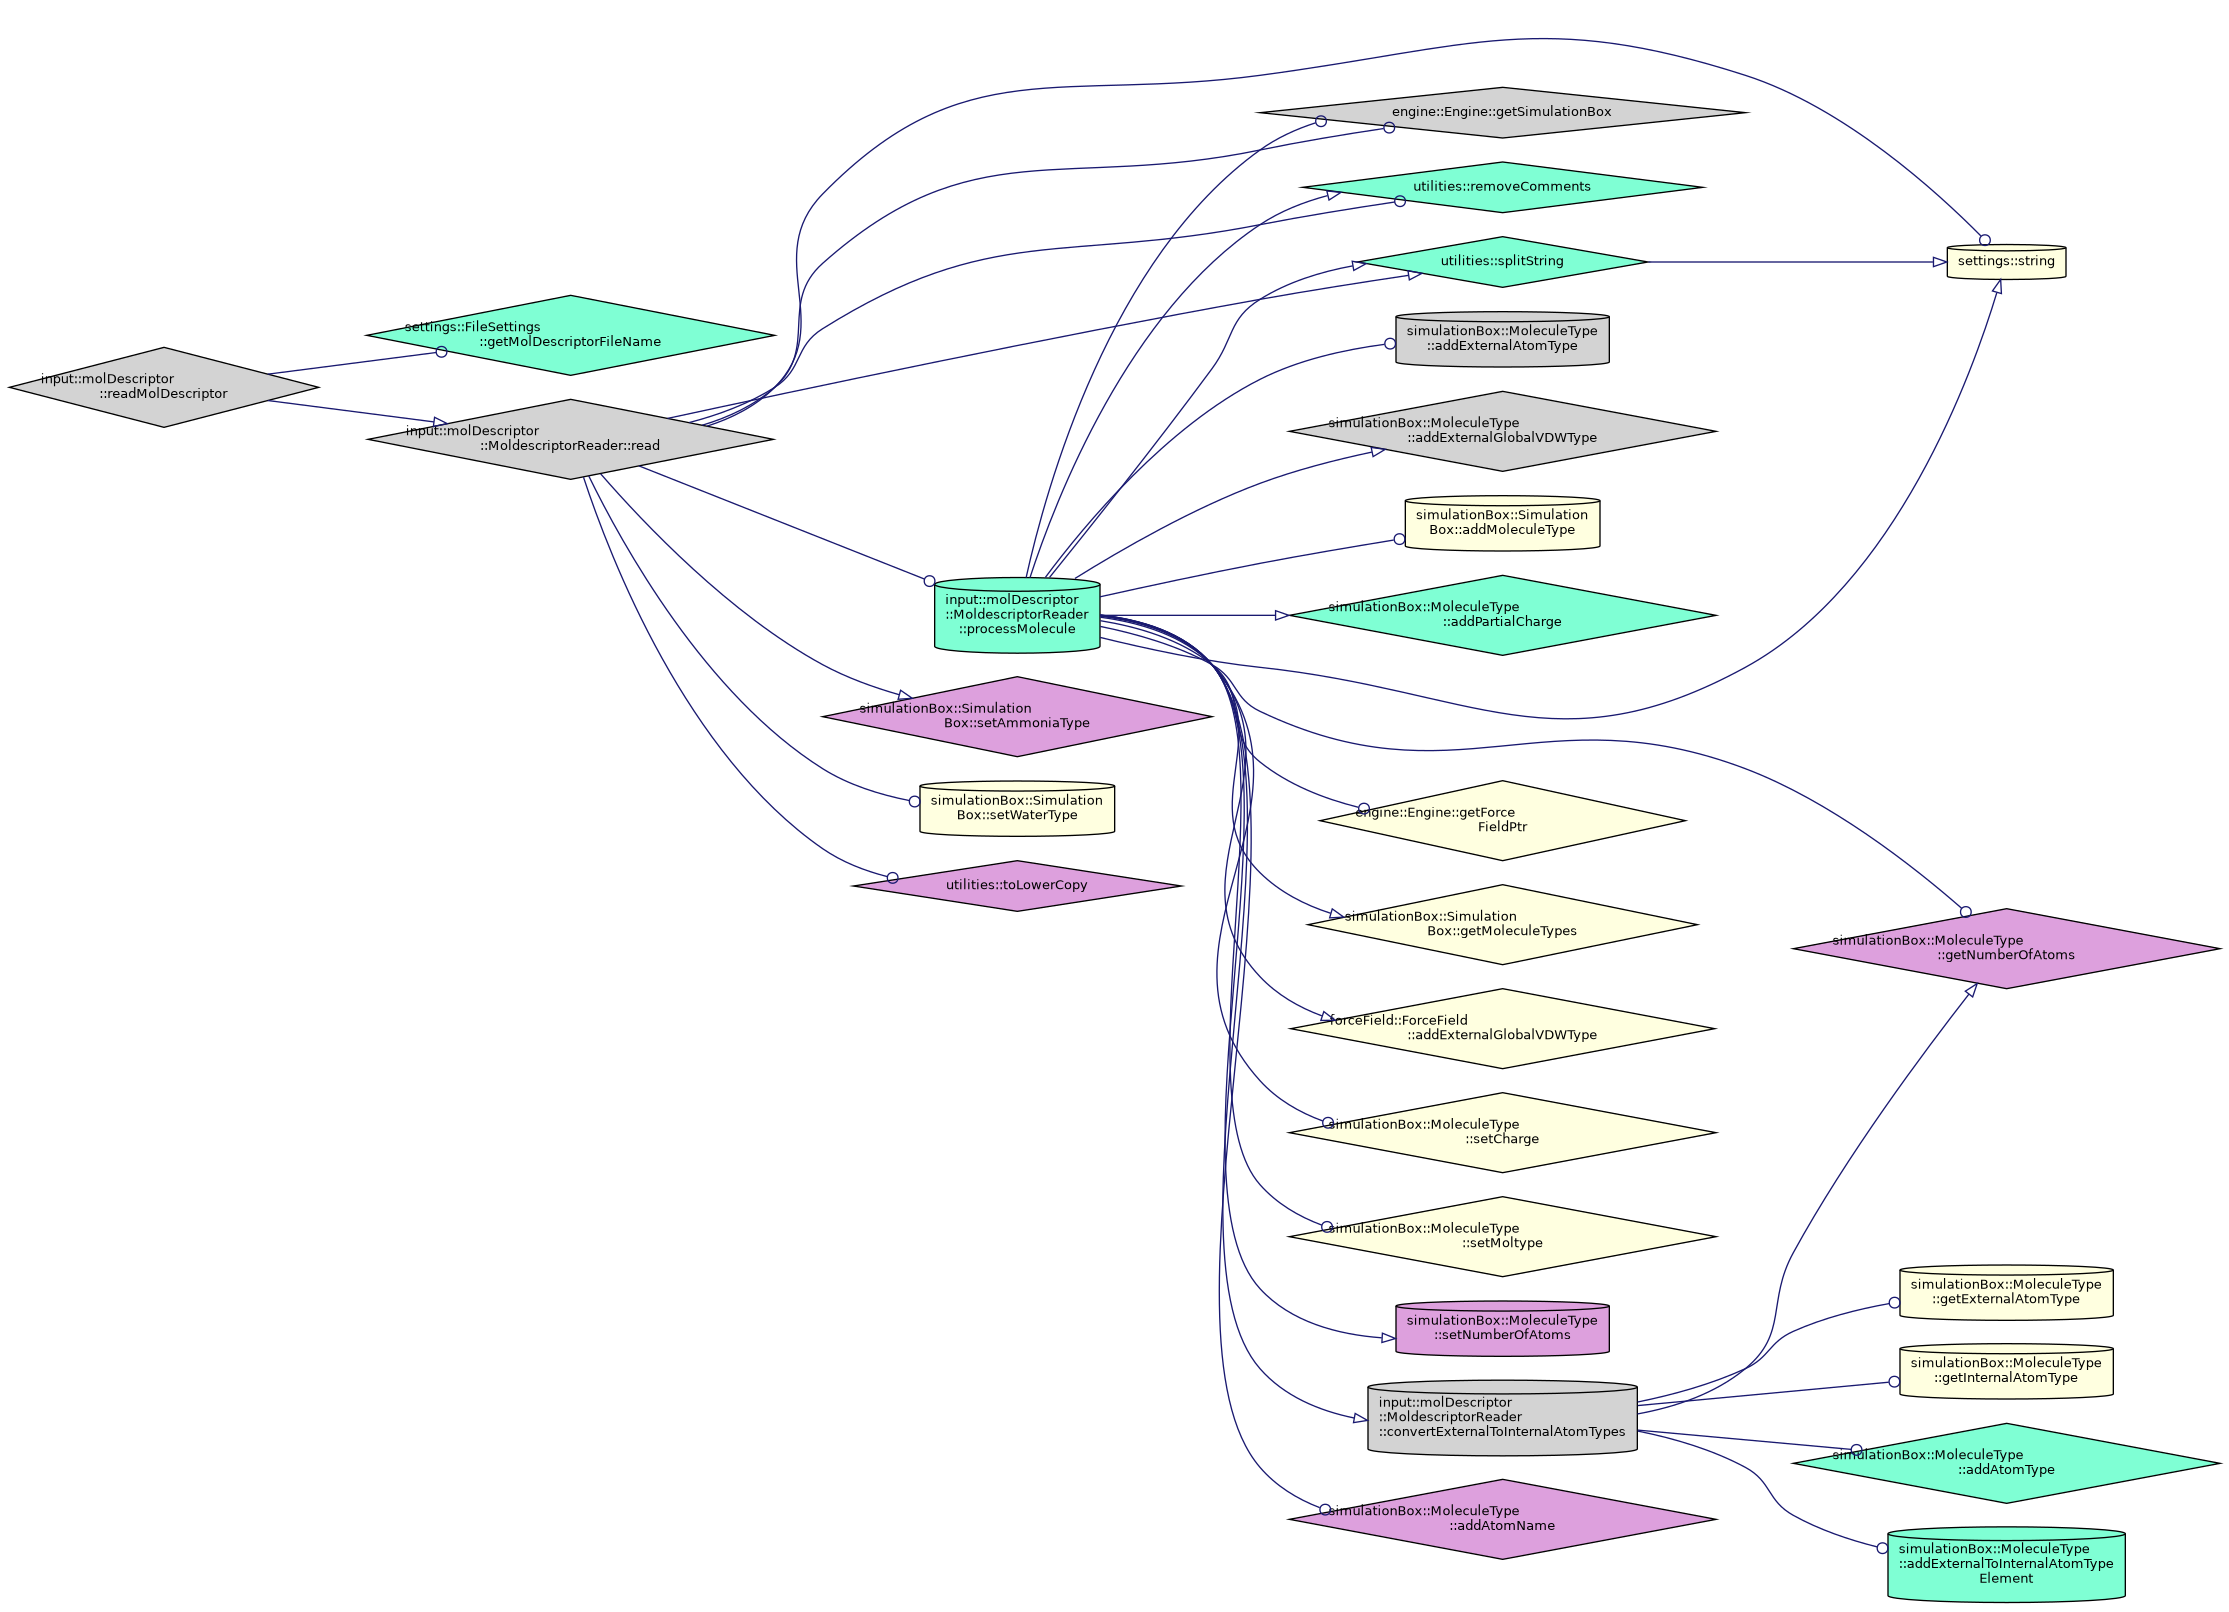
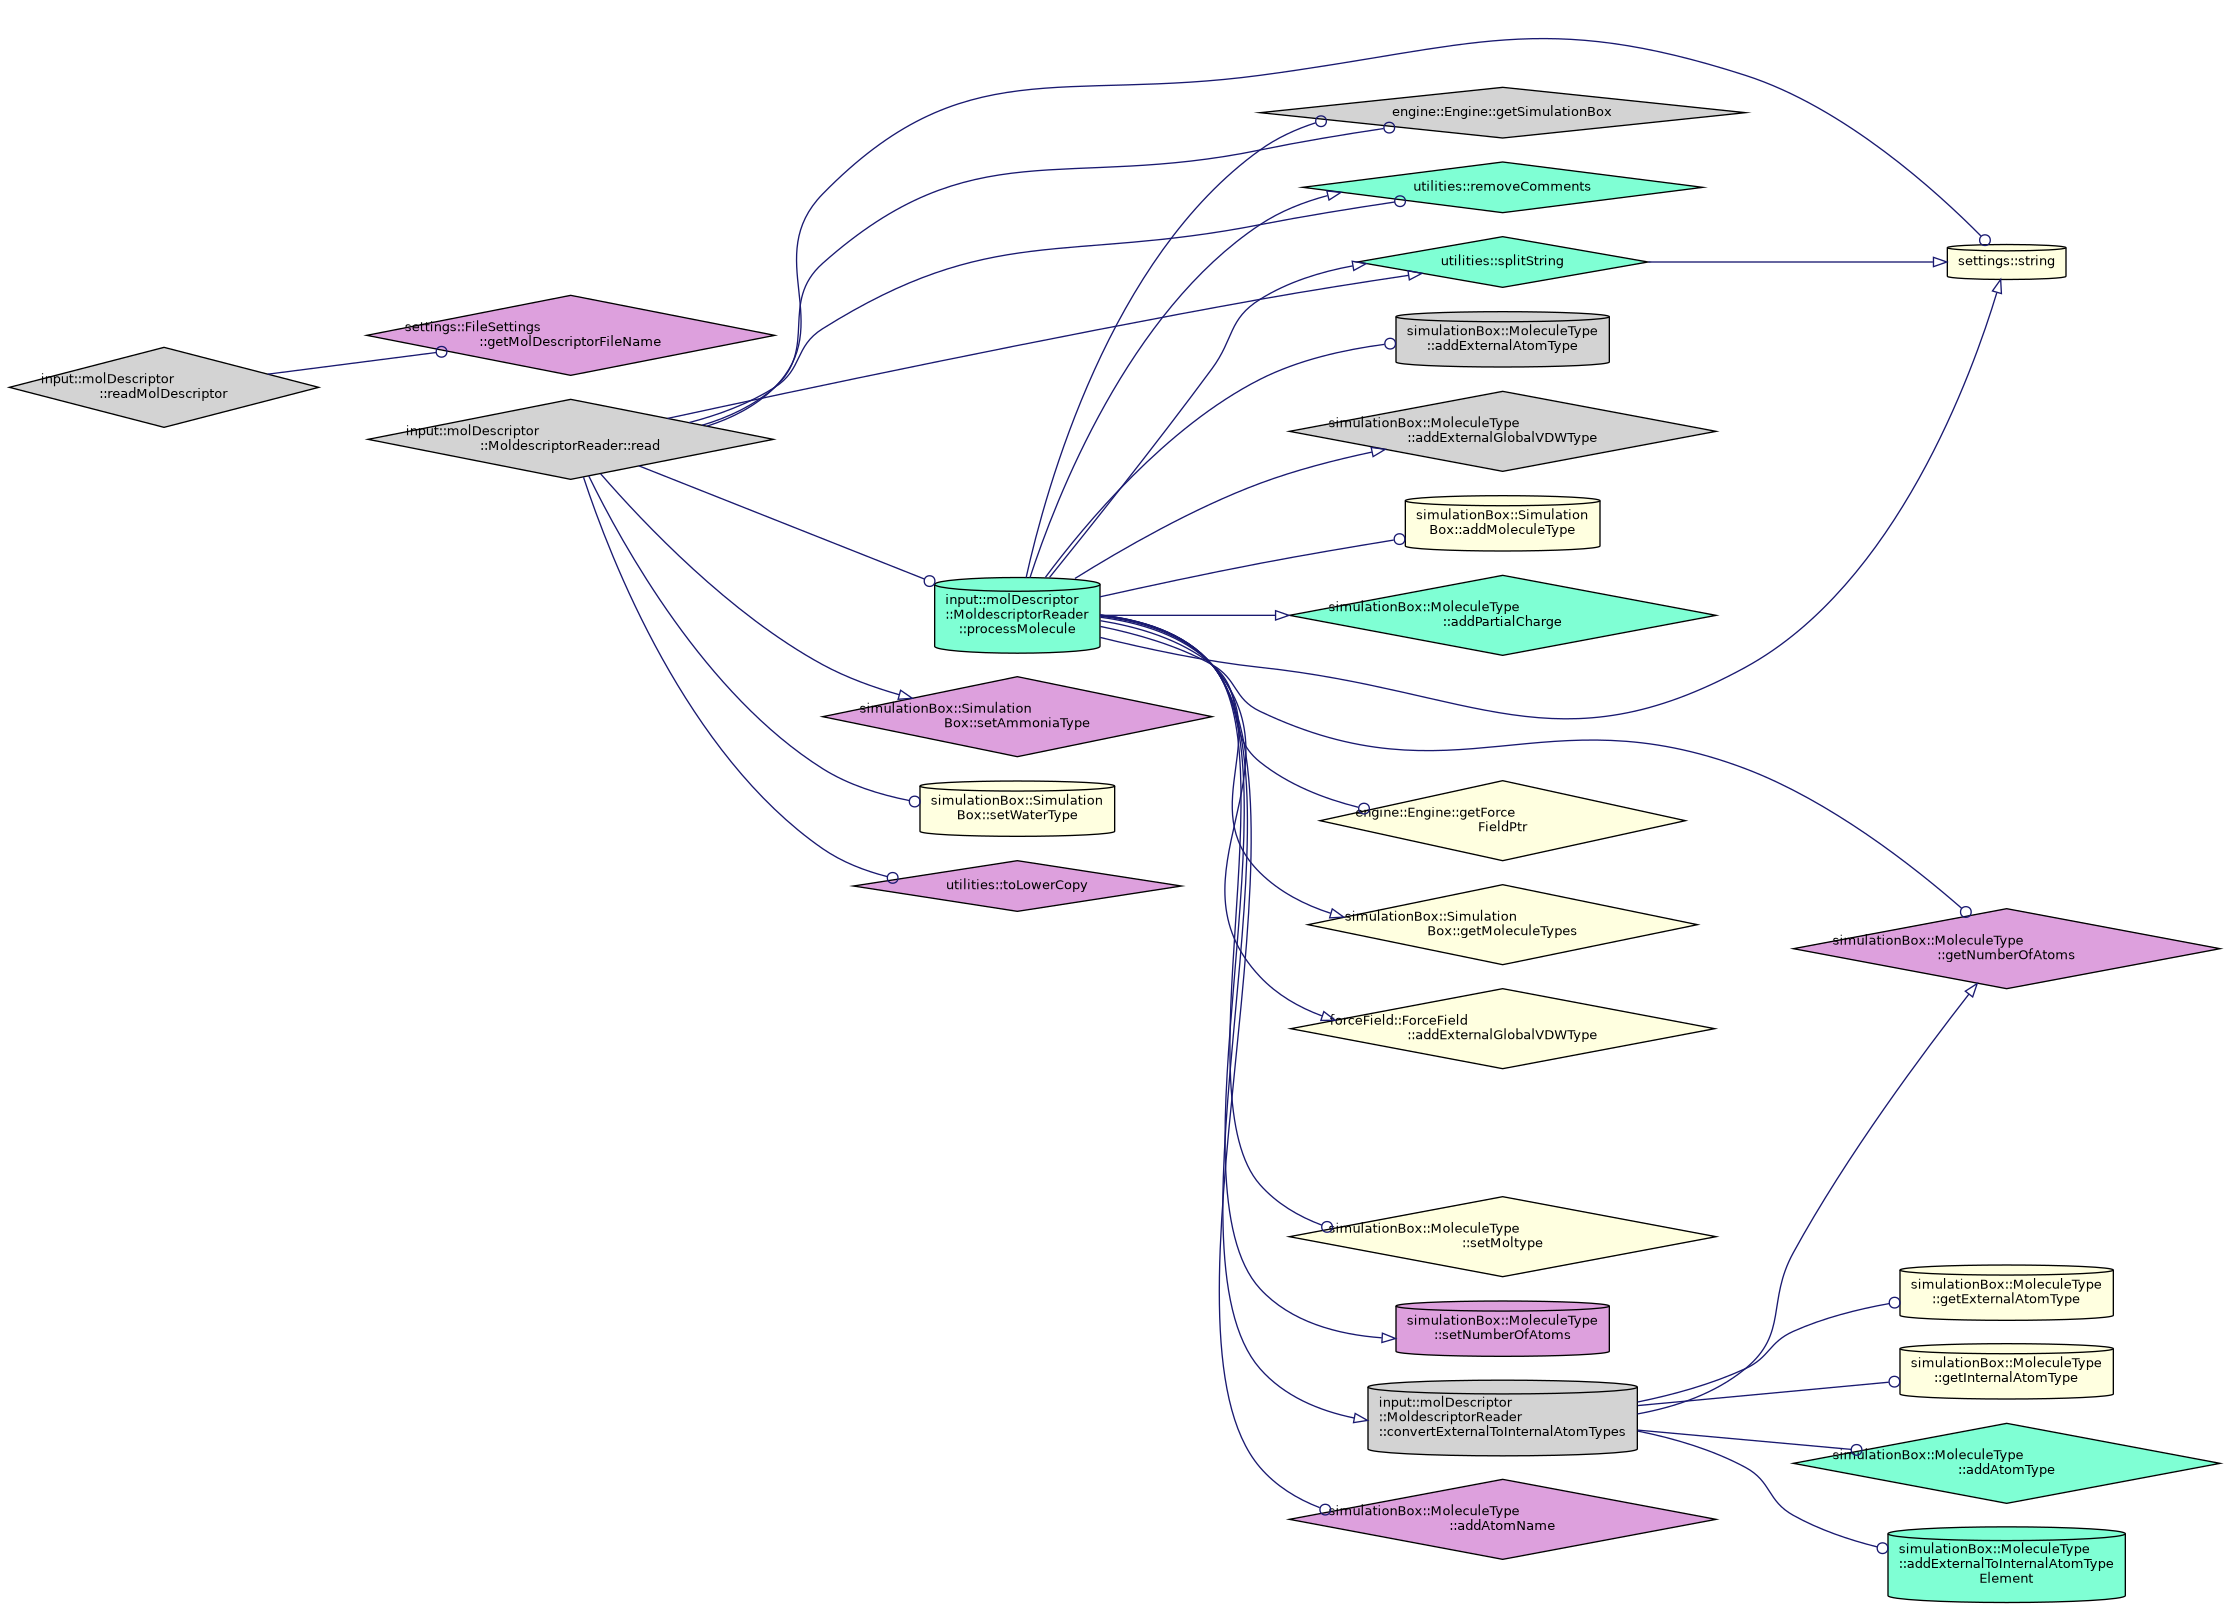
(571, 335) -> (571, 335)
(351, 411) -> none
(1503, 1133) -> none
